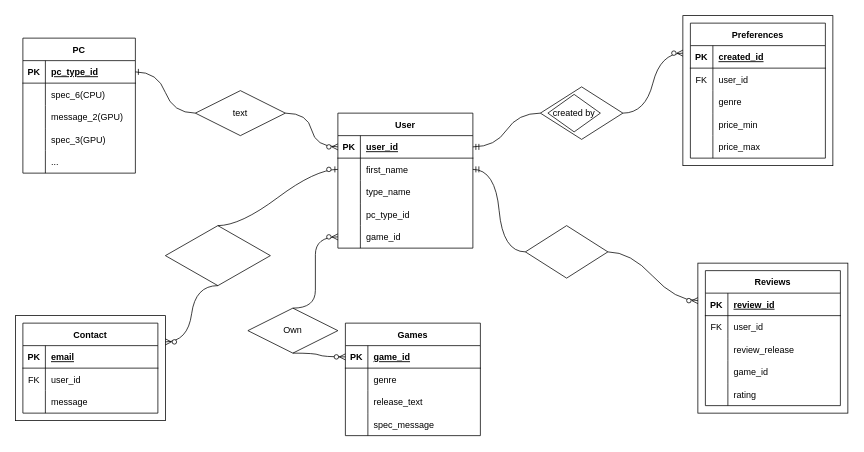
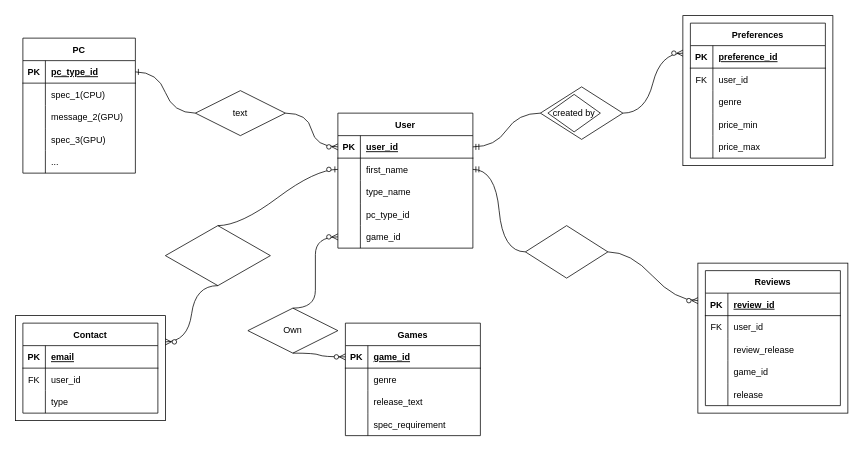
(743, 57) -> (750, 57)
(79, 95) -> (79, 95)
(747, 395) -> (750, 395)
(69, 402) -> (61, 402)
(404, 425) -> (413, 425)
